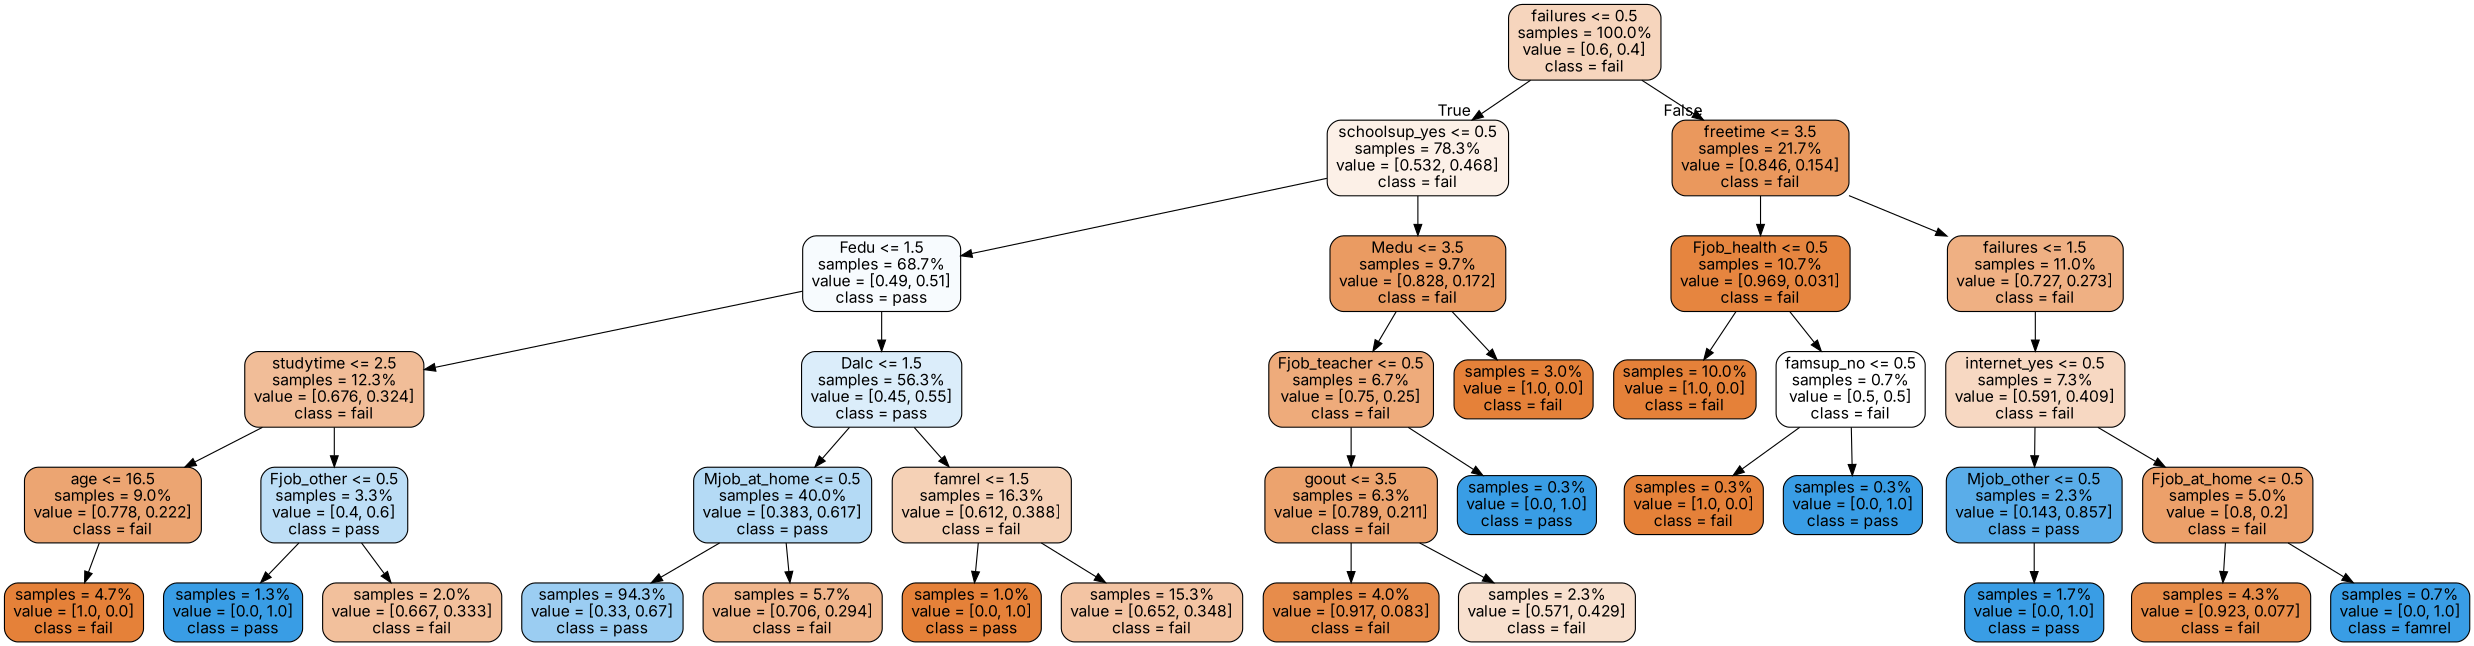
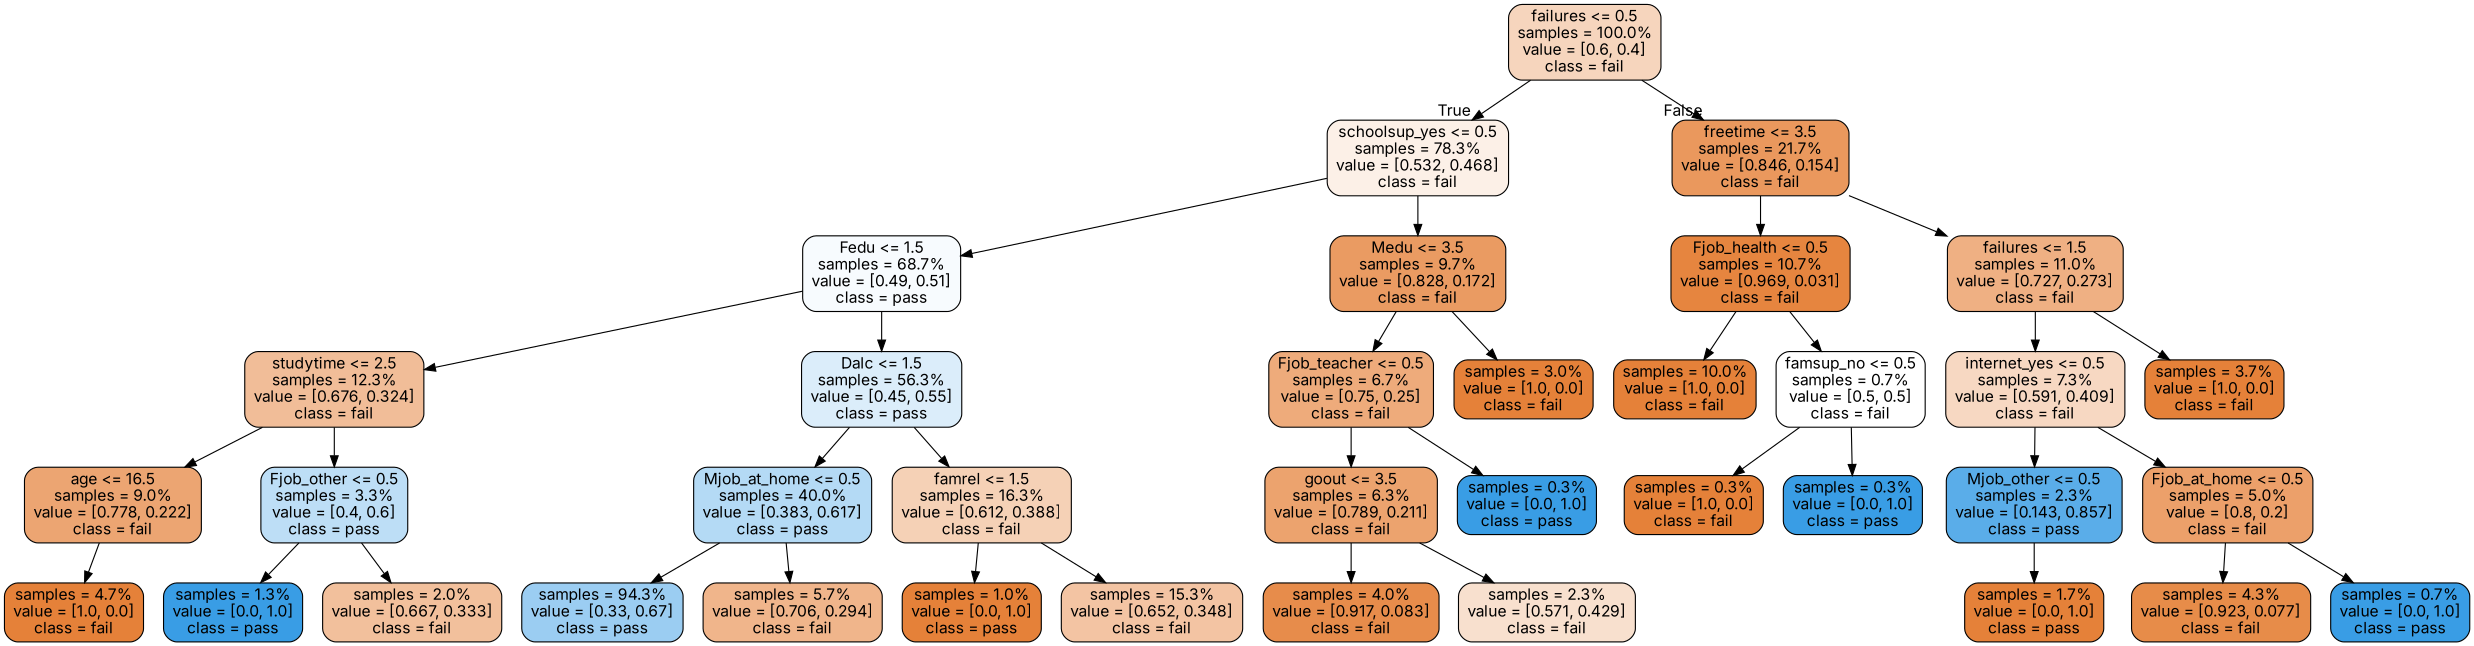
none -> (2214, 389)
(2034, 612) -> (2034, 612)
(2400, 612) -> (2400, 612)
